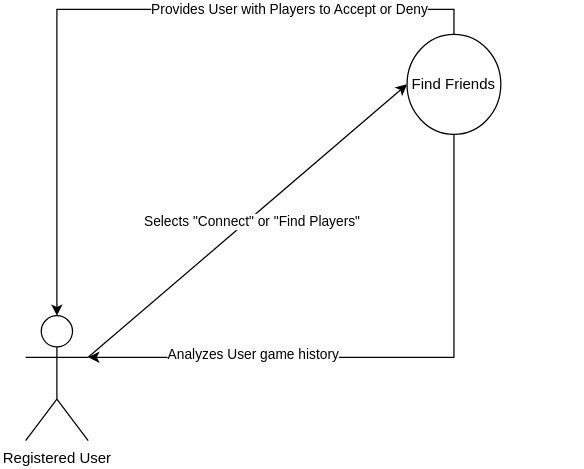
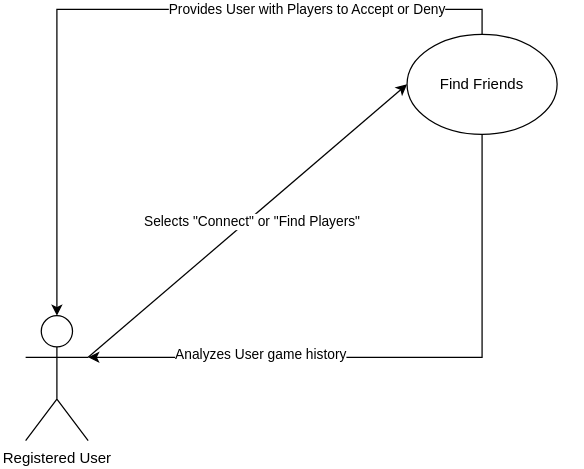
(454, 84) -> (482, 84)
